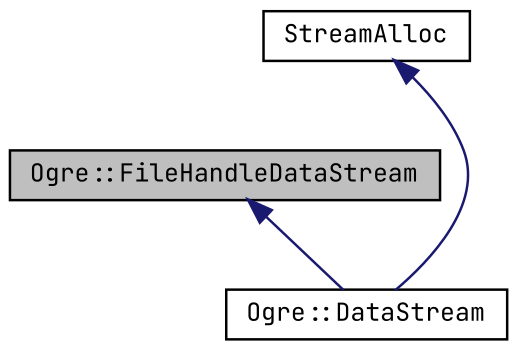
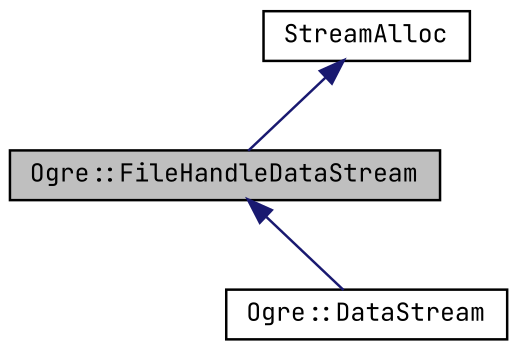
(467, 188) -> (287, 114)
